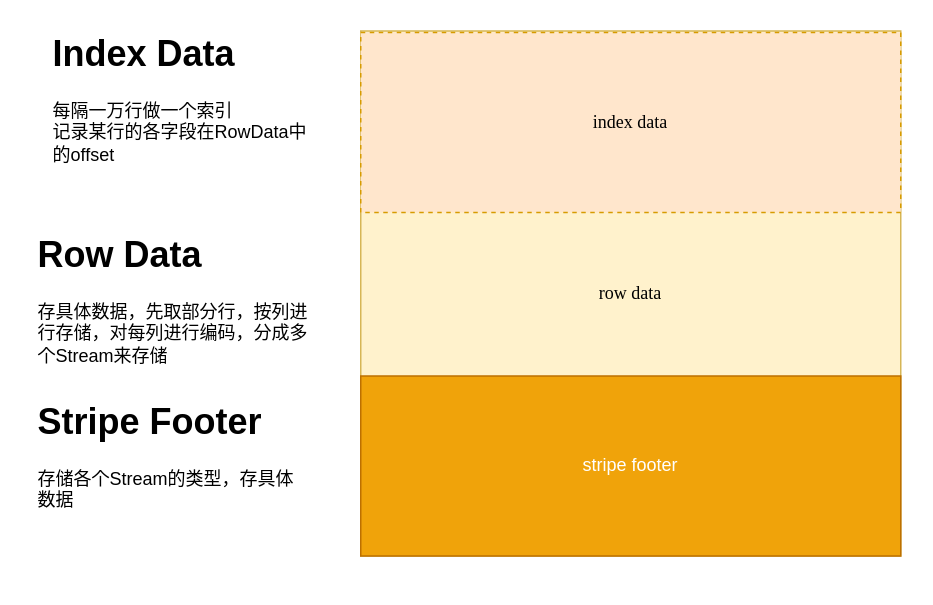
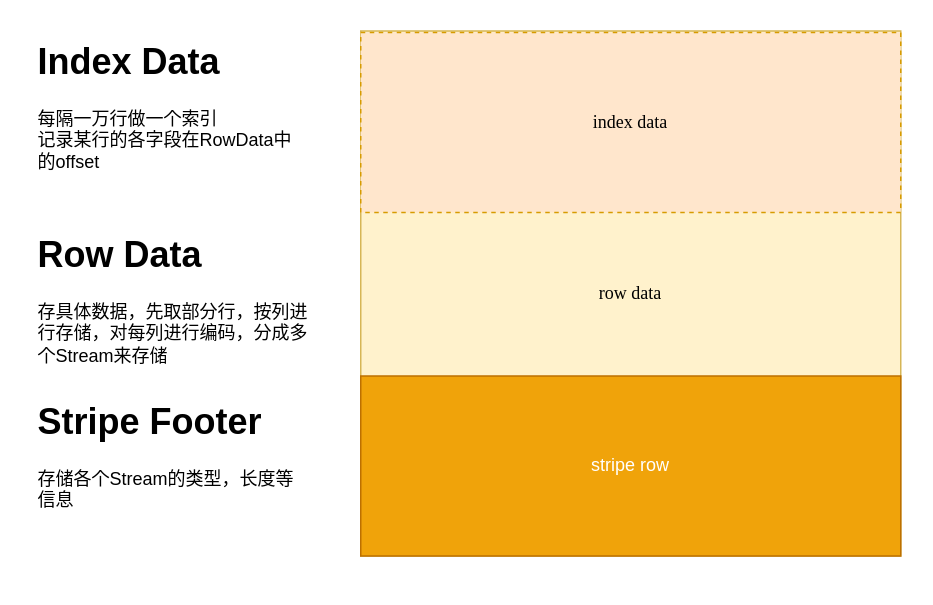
(188, 115) -> (173, 122)
(175, 410) -> (175, 410)
(631, 466) -> (631, 466)
